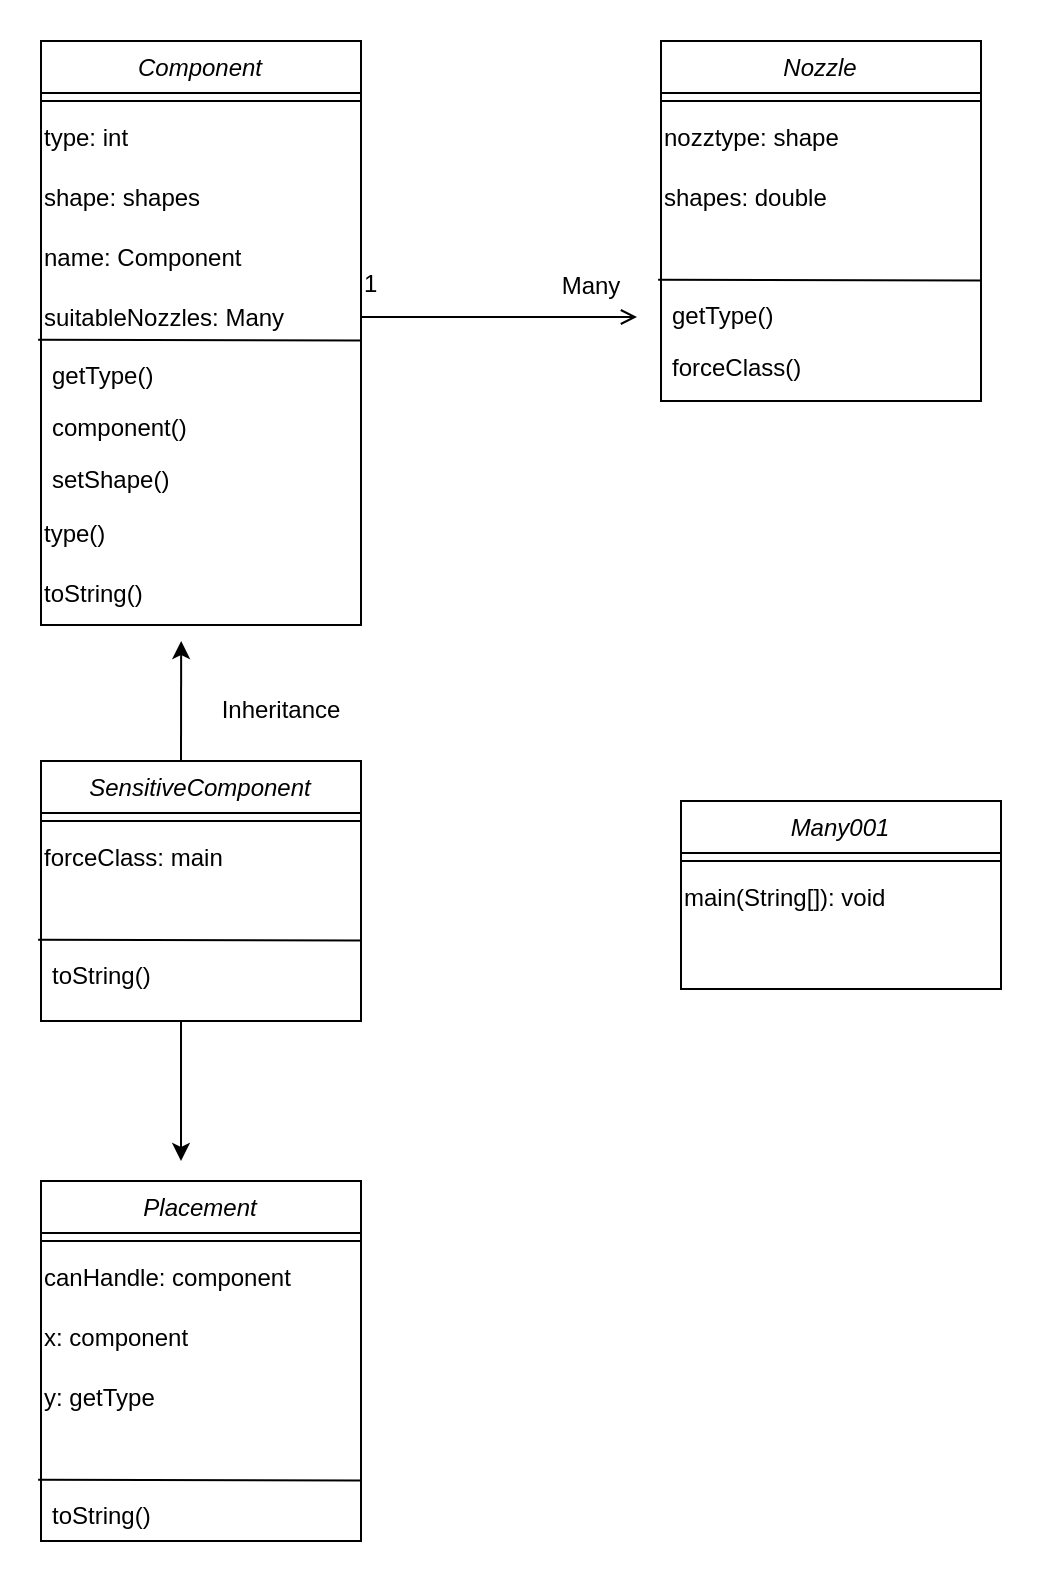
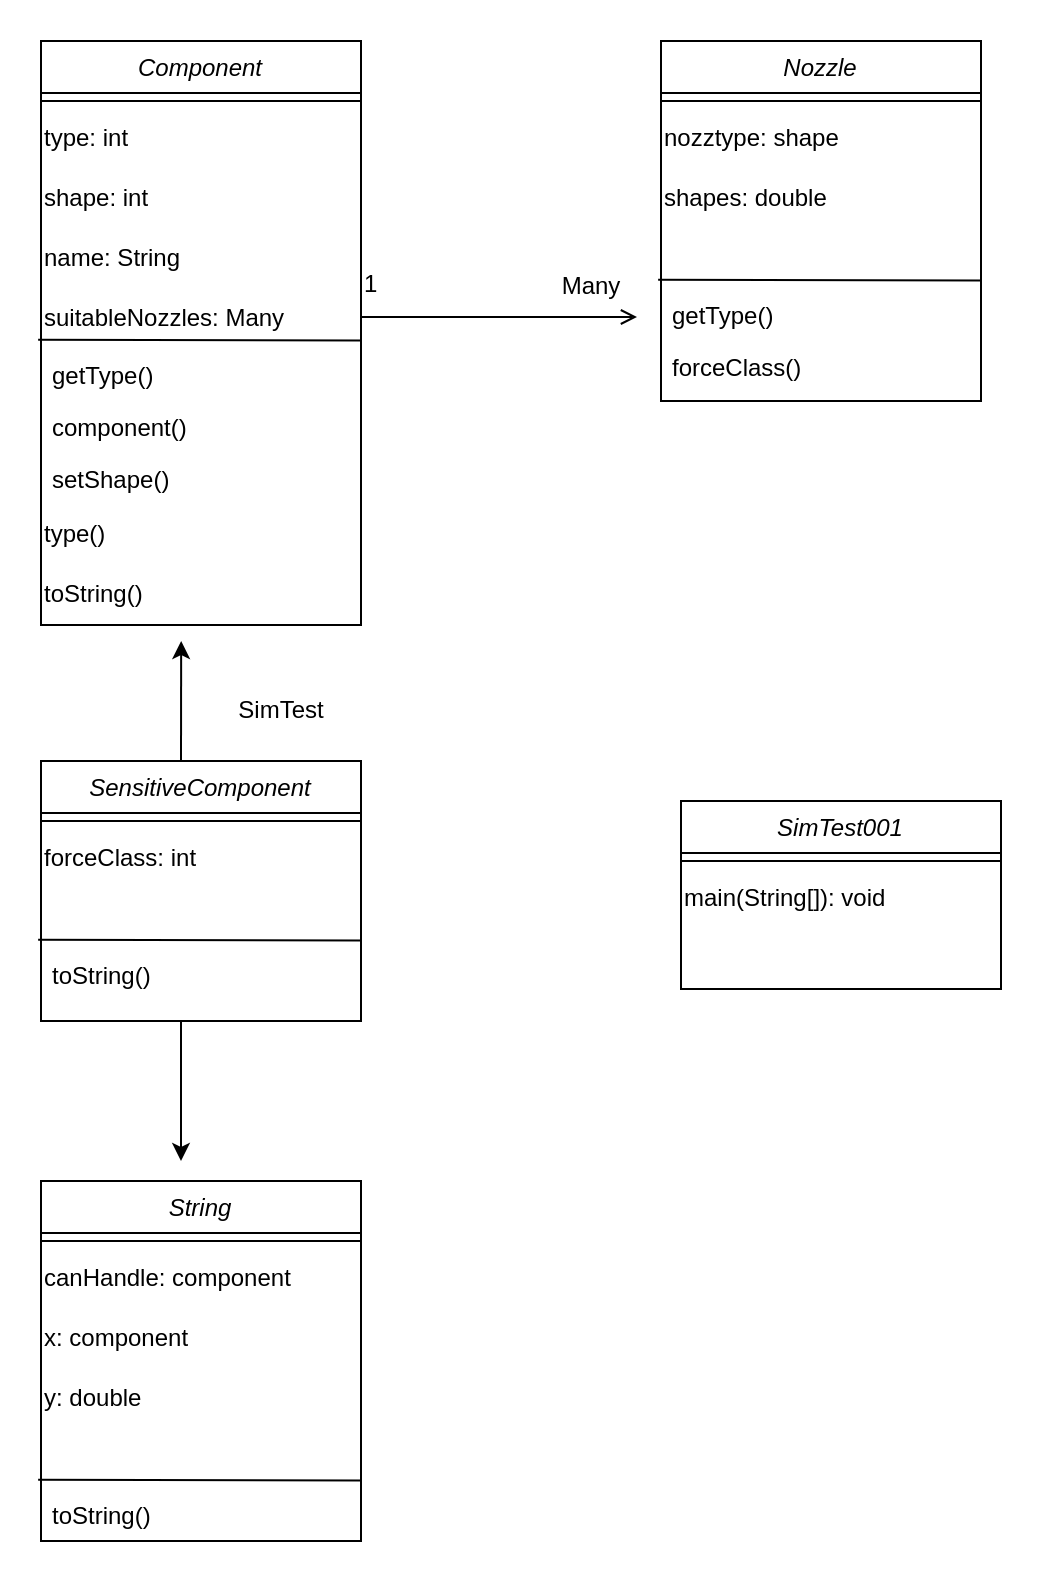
(126, 199) -> (103, 199)
(140, 259) -> (116, 259)
(282, 711) -> (282, 711)
(840, 828) -> (840, 828)
(140, 859) -> (133, 859)
(200, 1208) -> (200, 1208)
(106, 1399) -> (96, 1399)
